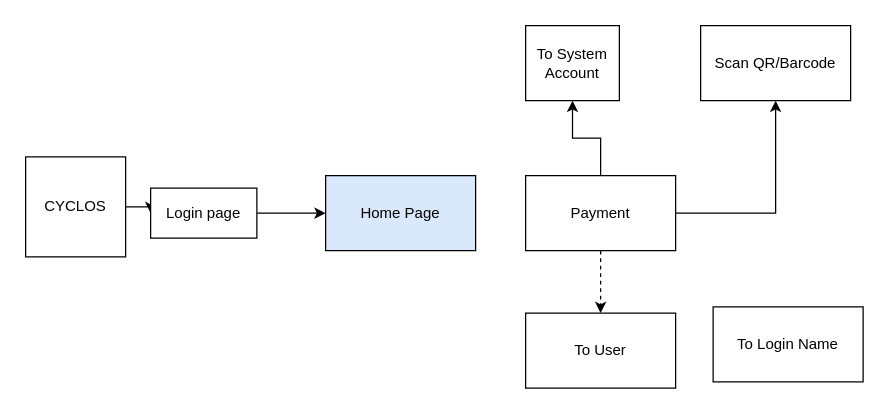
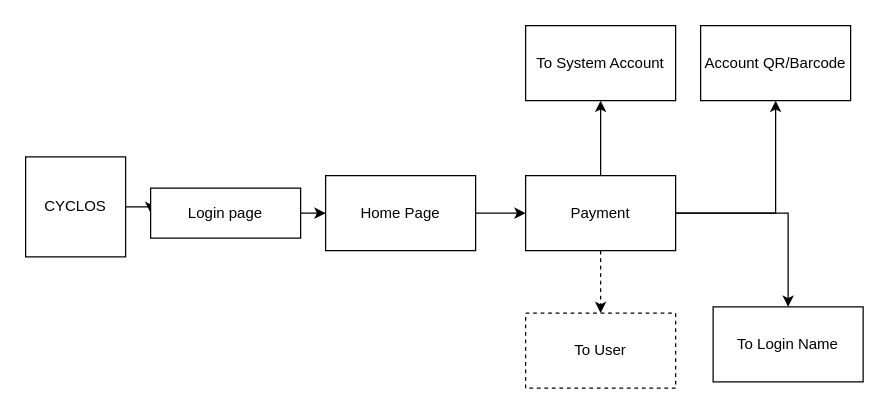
(573, 63) -> (601, 63)
(776, 63) -> (776, 63)
(204, 213) -> (226, 213)
(401, 213) -> (401, 213)
none -> (497, 213)
none -> (788, 250)
(601, 351) -> (601, 351)
